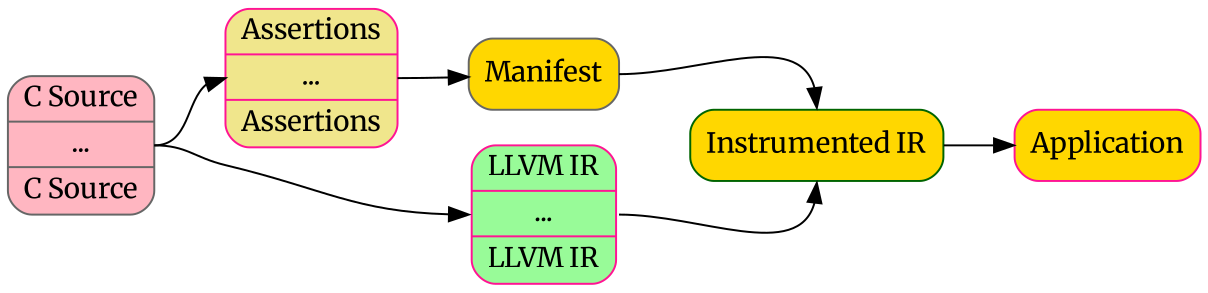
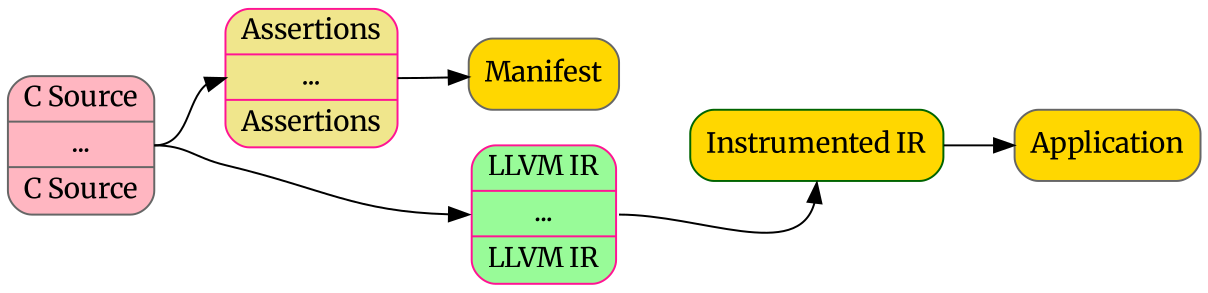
(723, 61) -> none
(1108, 145) -> (1108, 145)
